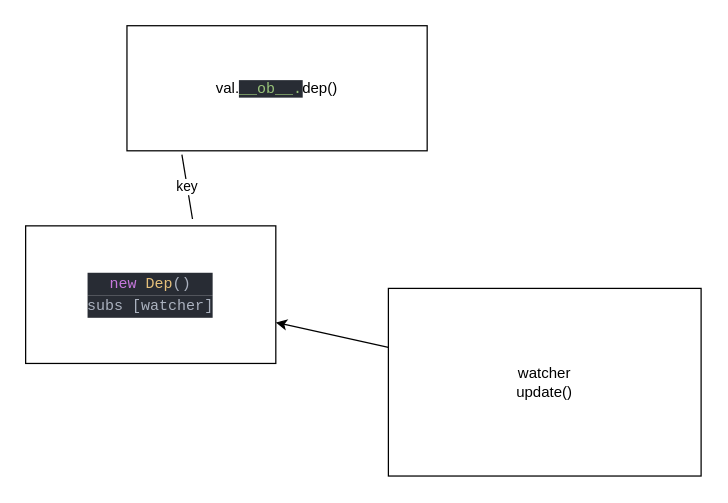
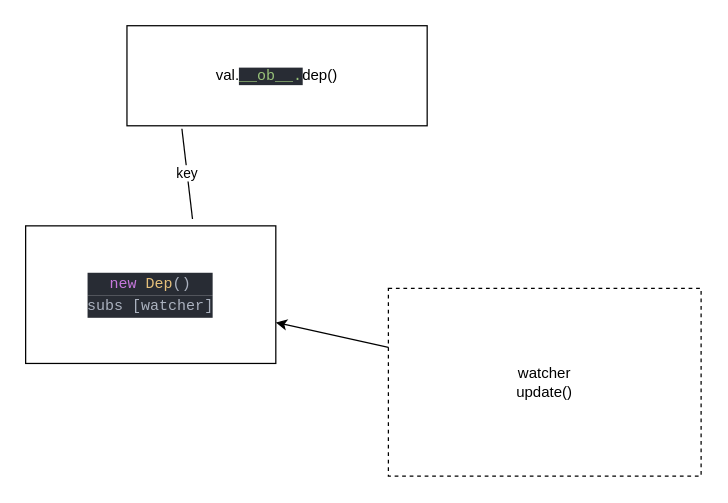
(277, 88) -> (277, 76)
(544, 382) -> (544, 382)
